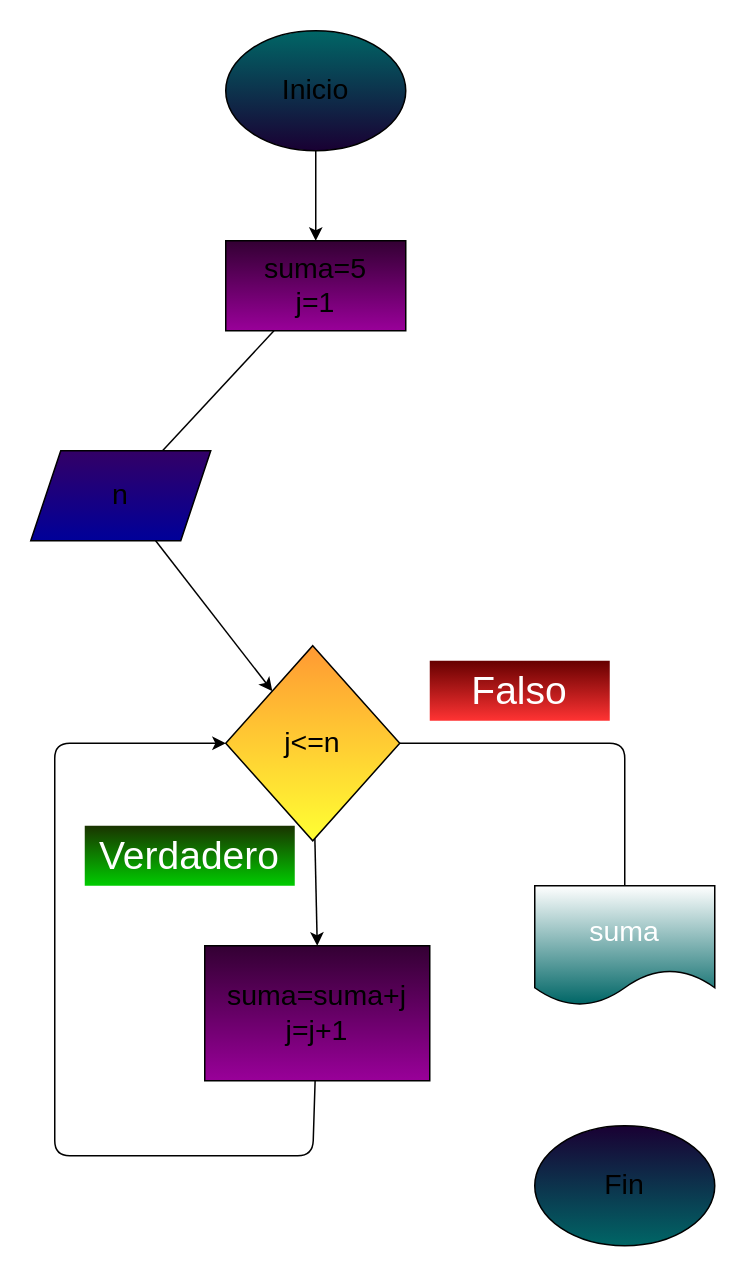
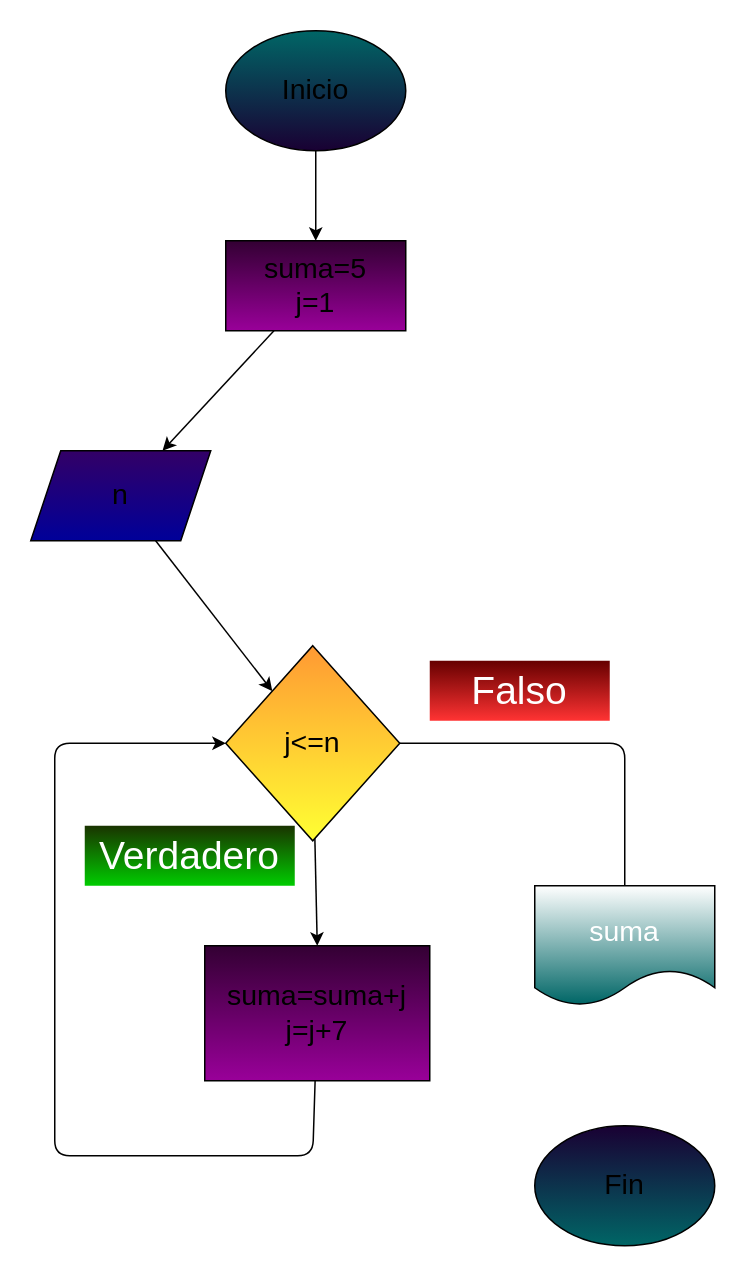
(167, 446) -> (170, 442)
(317, 1013) -> (317, 1013)
